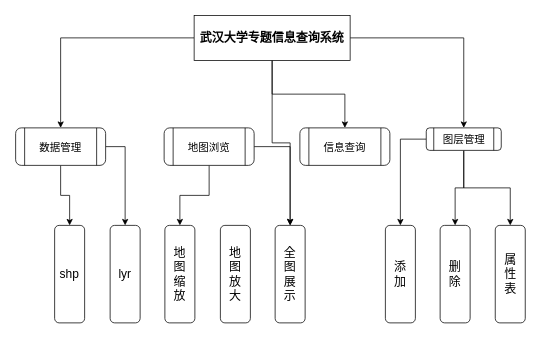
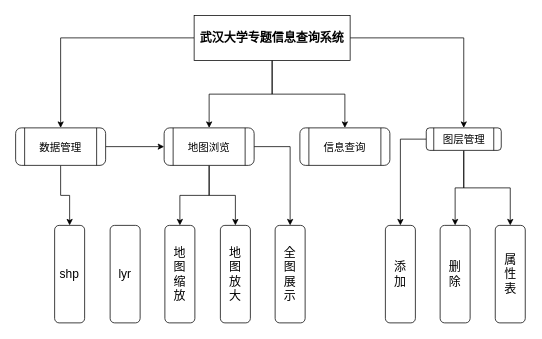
(272, 129) -> (209, 94)
none -> (235, 195)
(125, 219) -> (141, 147)
